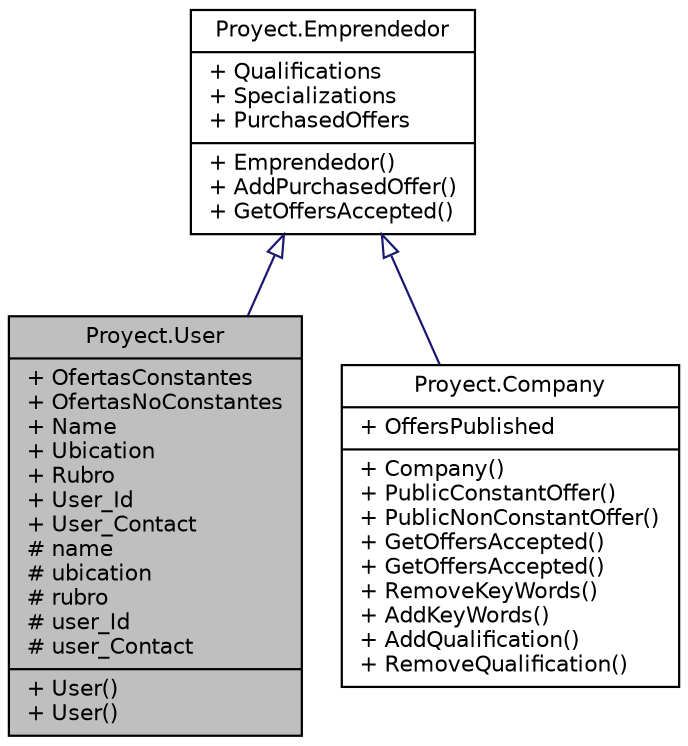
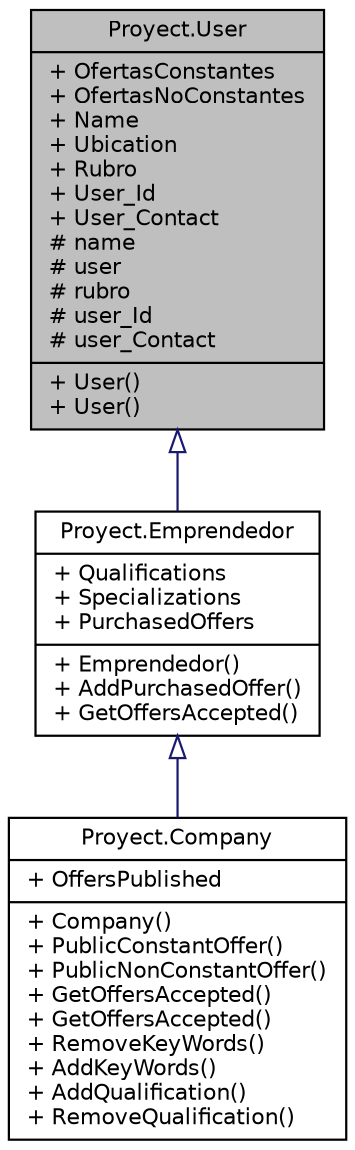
(261, 286) -> (178, 482)
(90, 574) -> (85, 267)
